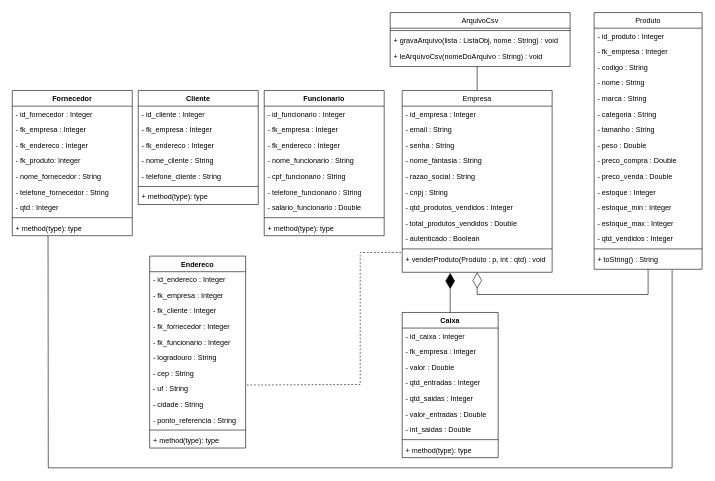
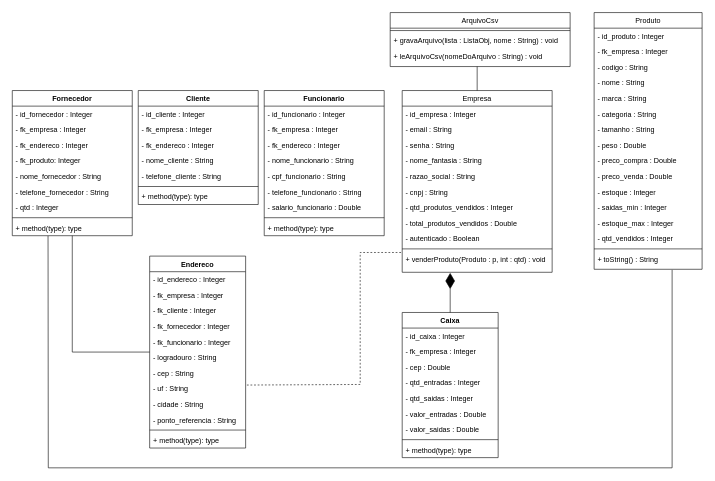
(639, 208) -> (636, 208)
(571, 294) -> none
none -> (72, 332)
(432, 367) -> (429, 367)
(441, 430) -> (445, 430)
